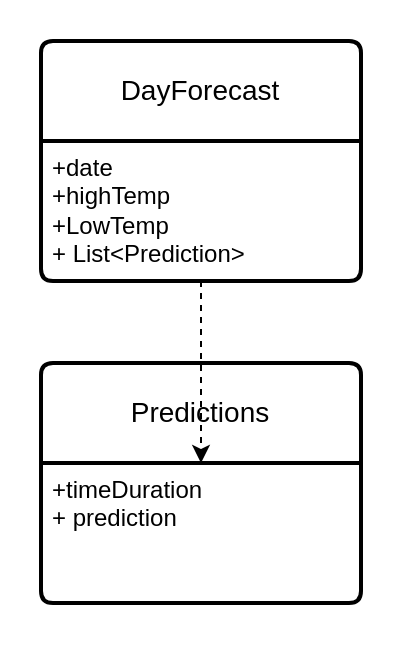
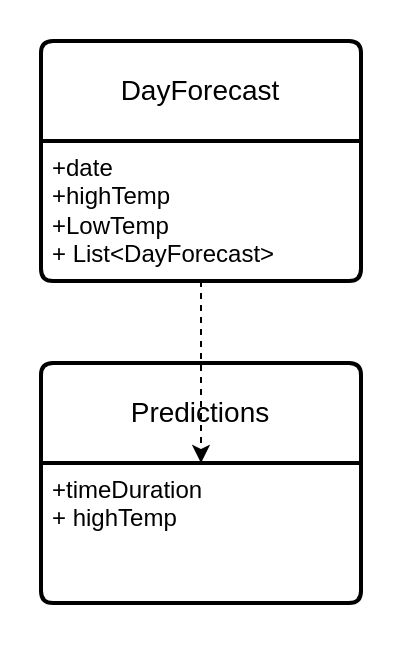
(161, 213) -> (174, 213)
(134, 506) -> (134, 506)
